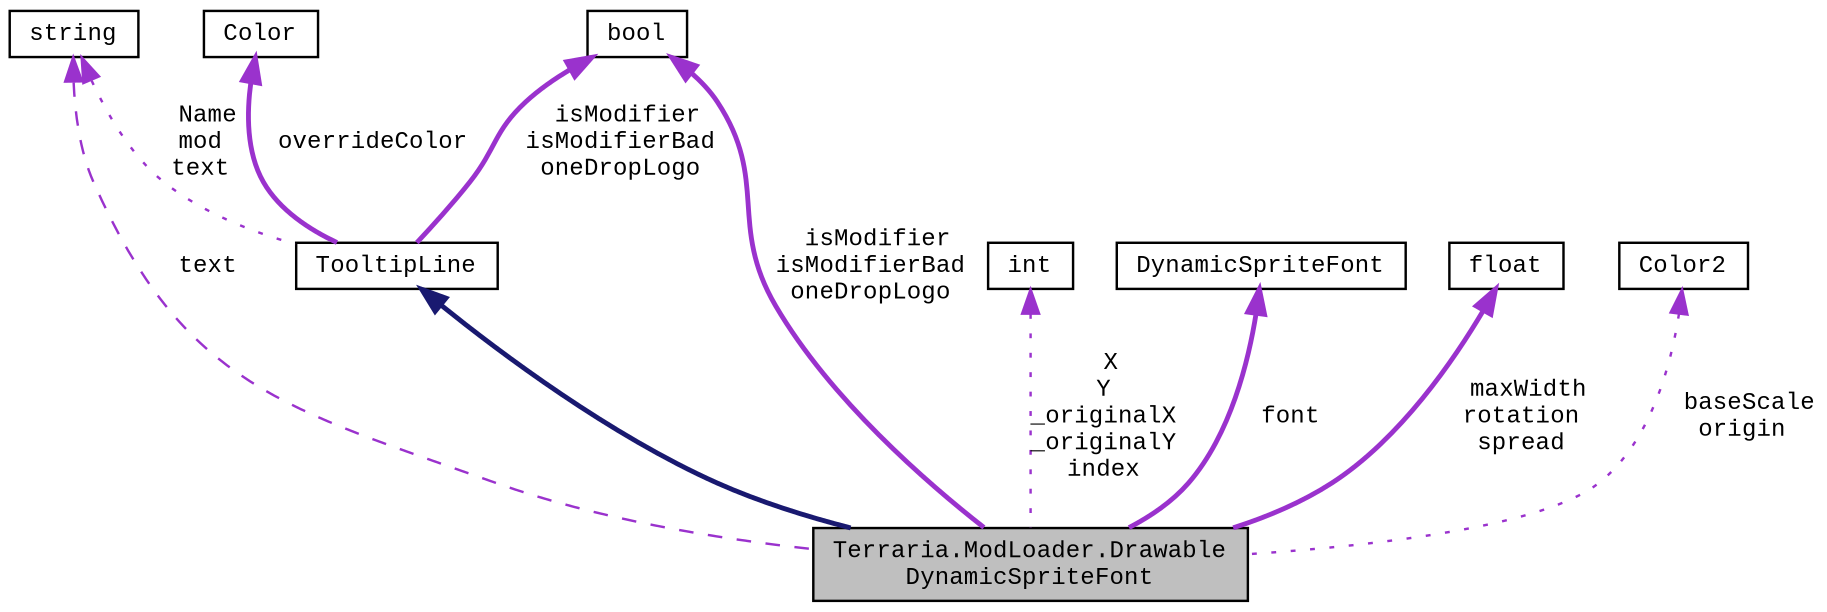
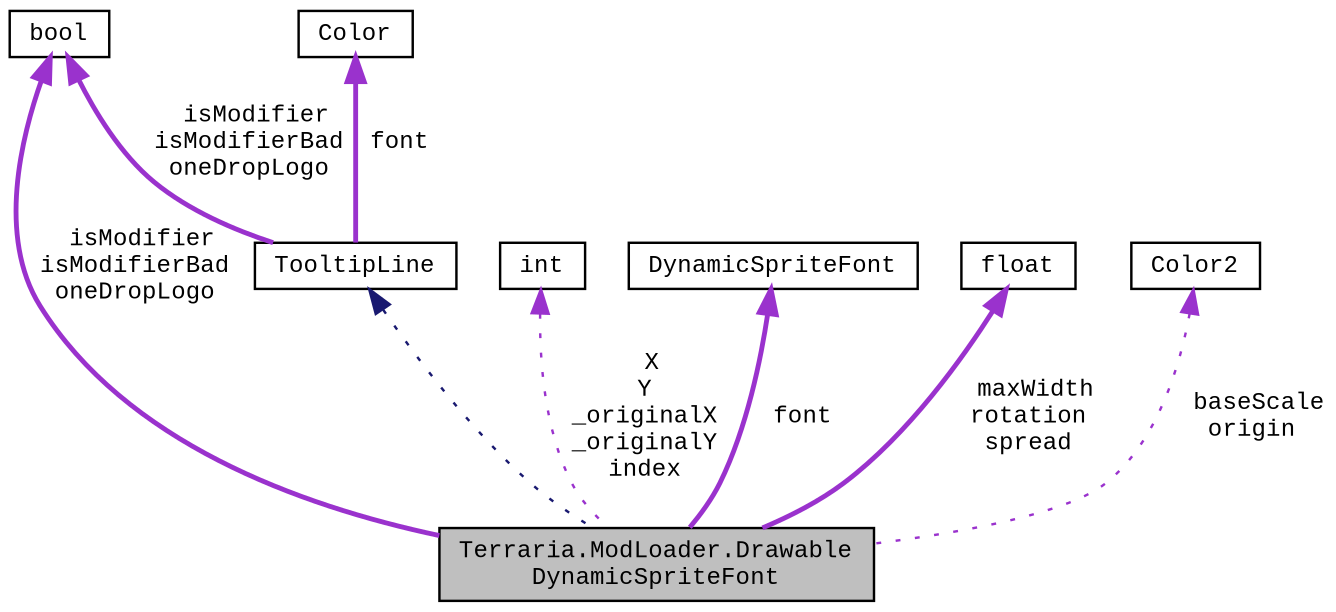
(74, 34) -> none
(367, 142) -> (393, 142)
(634, 440) -> (477, 430)
